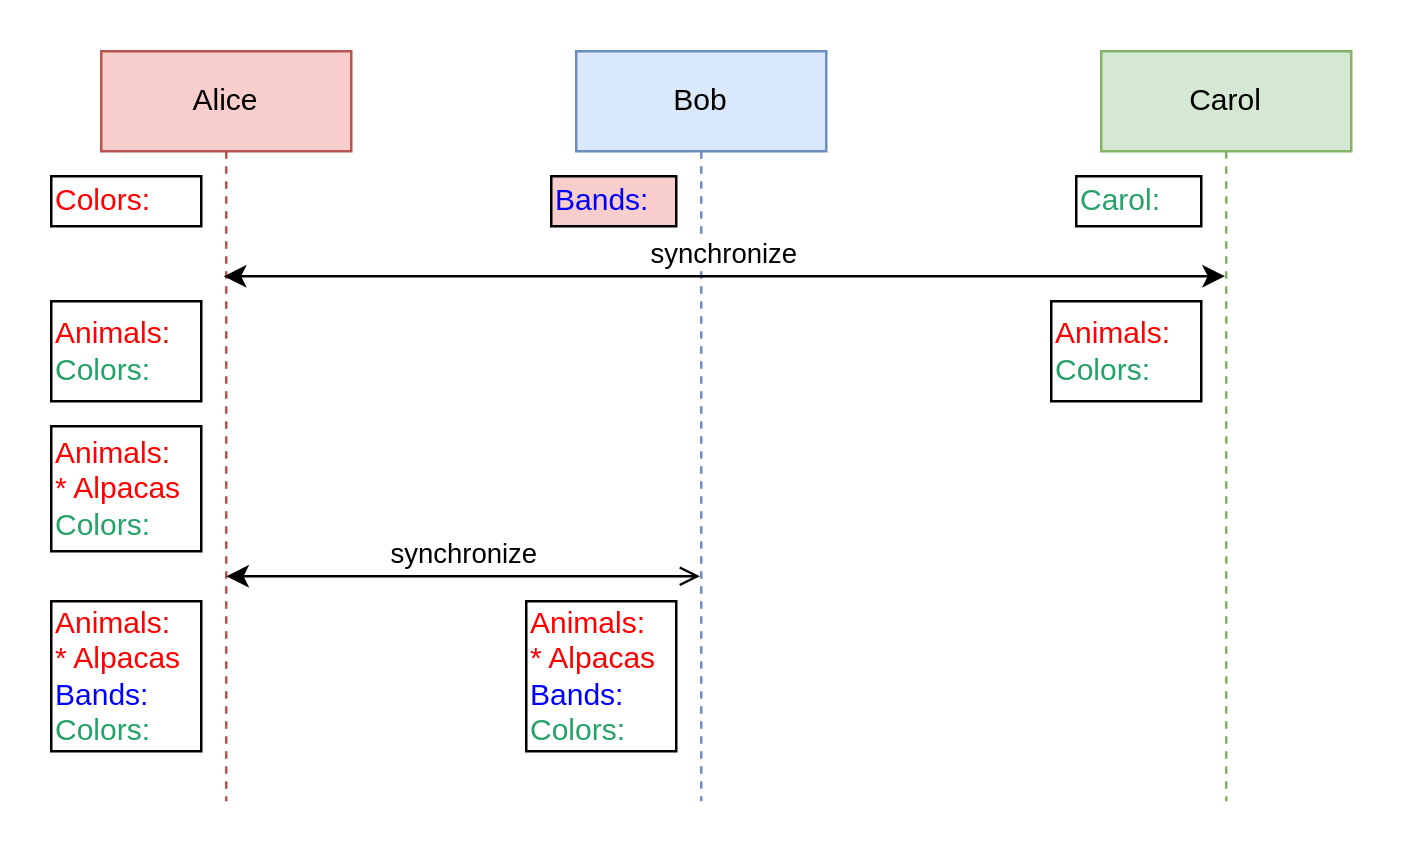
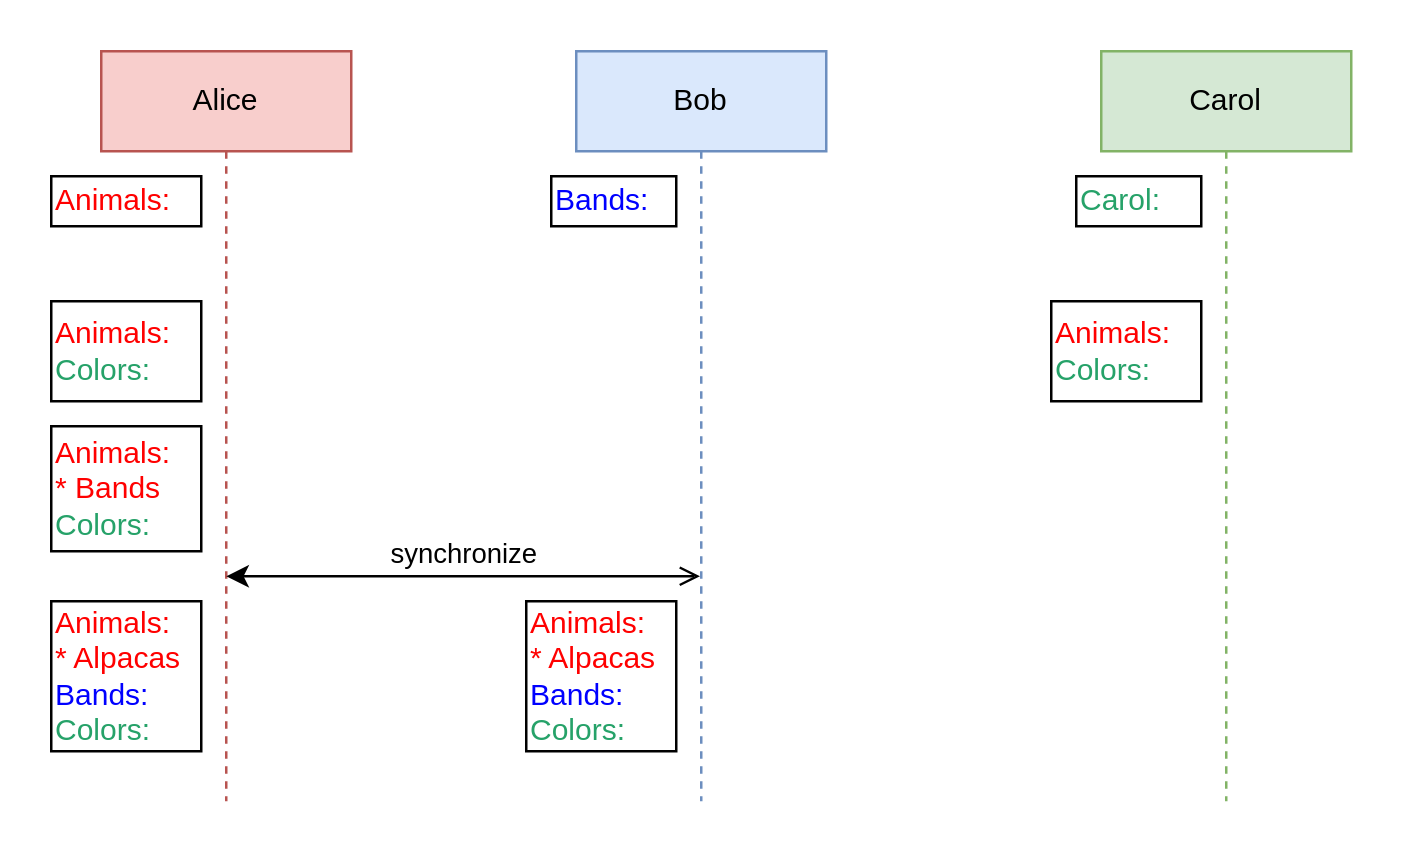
(107, 201) -> (112, 201)
(614, 201) -> (614, 201)
(957, 276) -> none
(124, 489) -> (112, 489)
